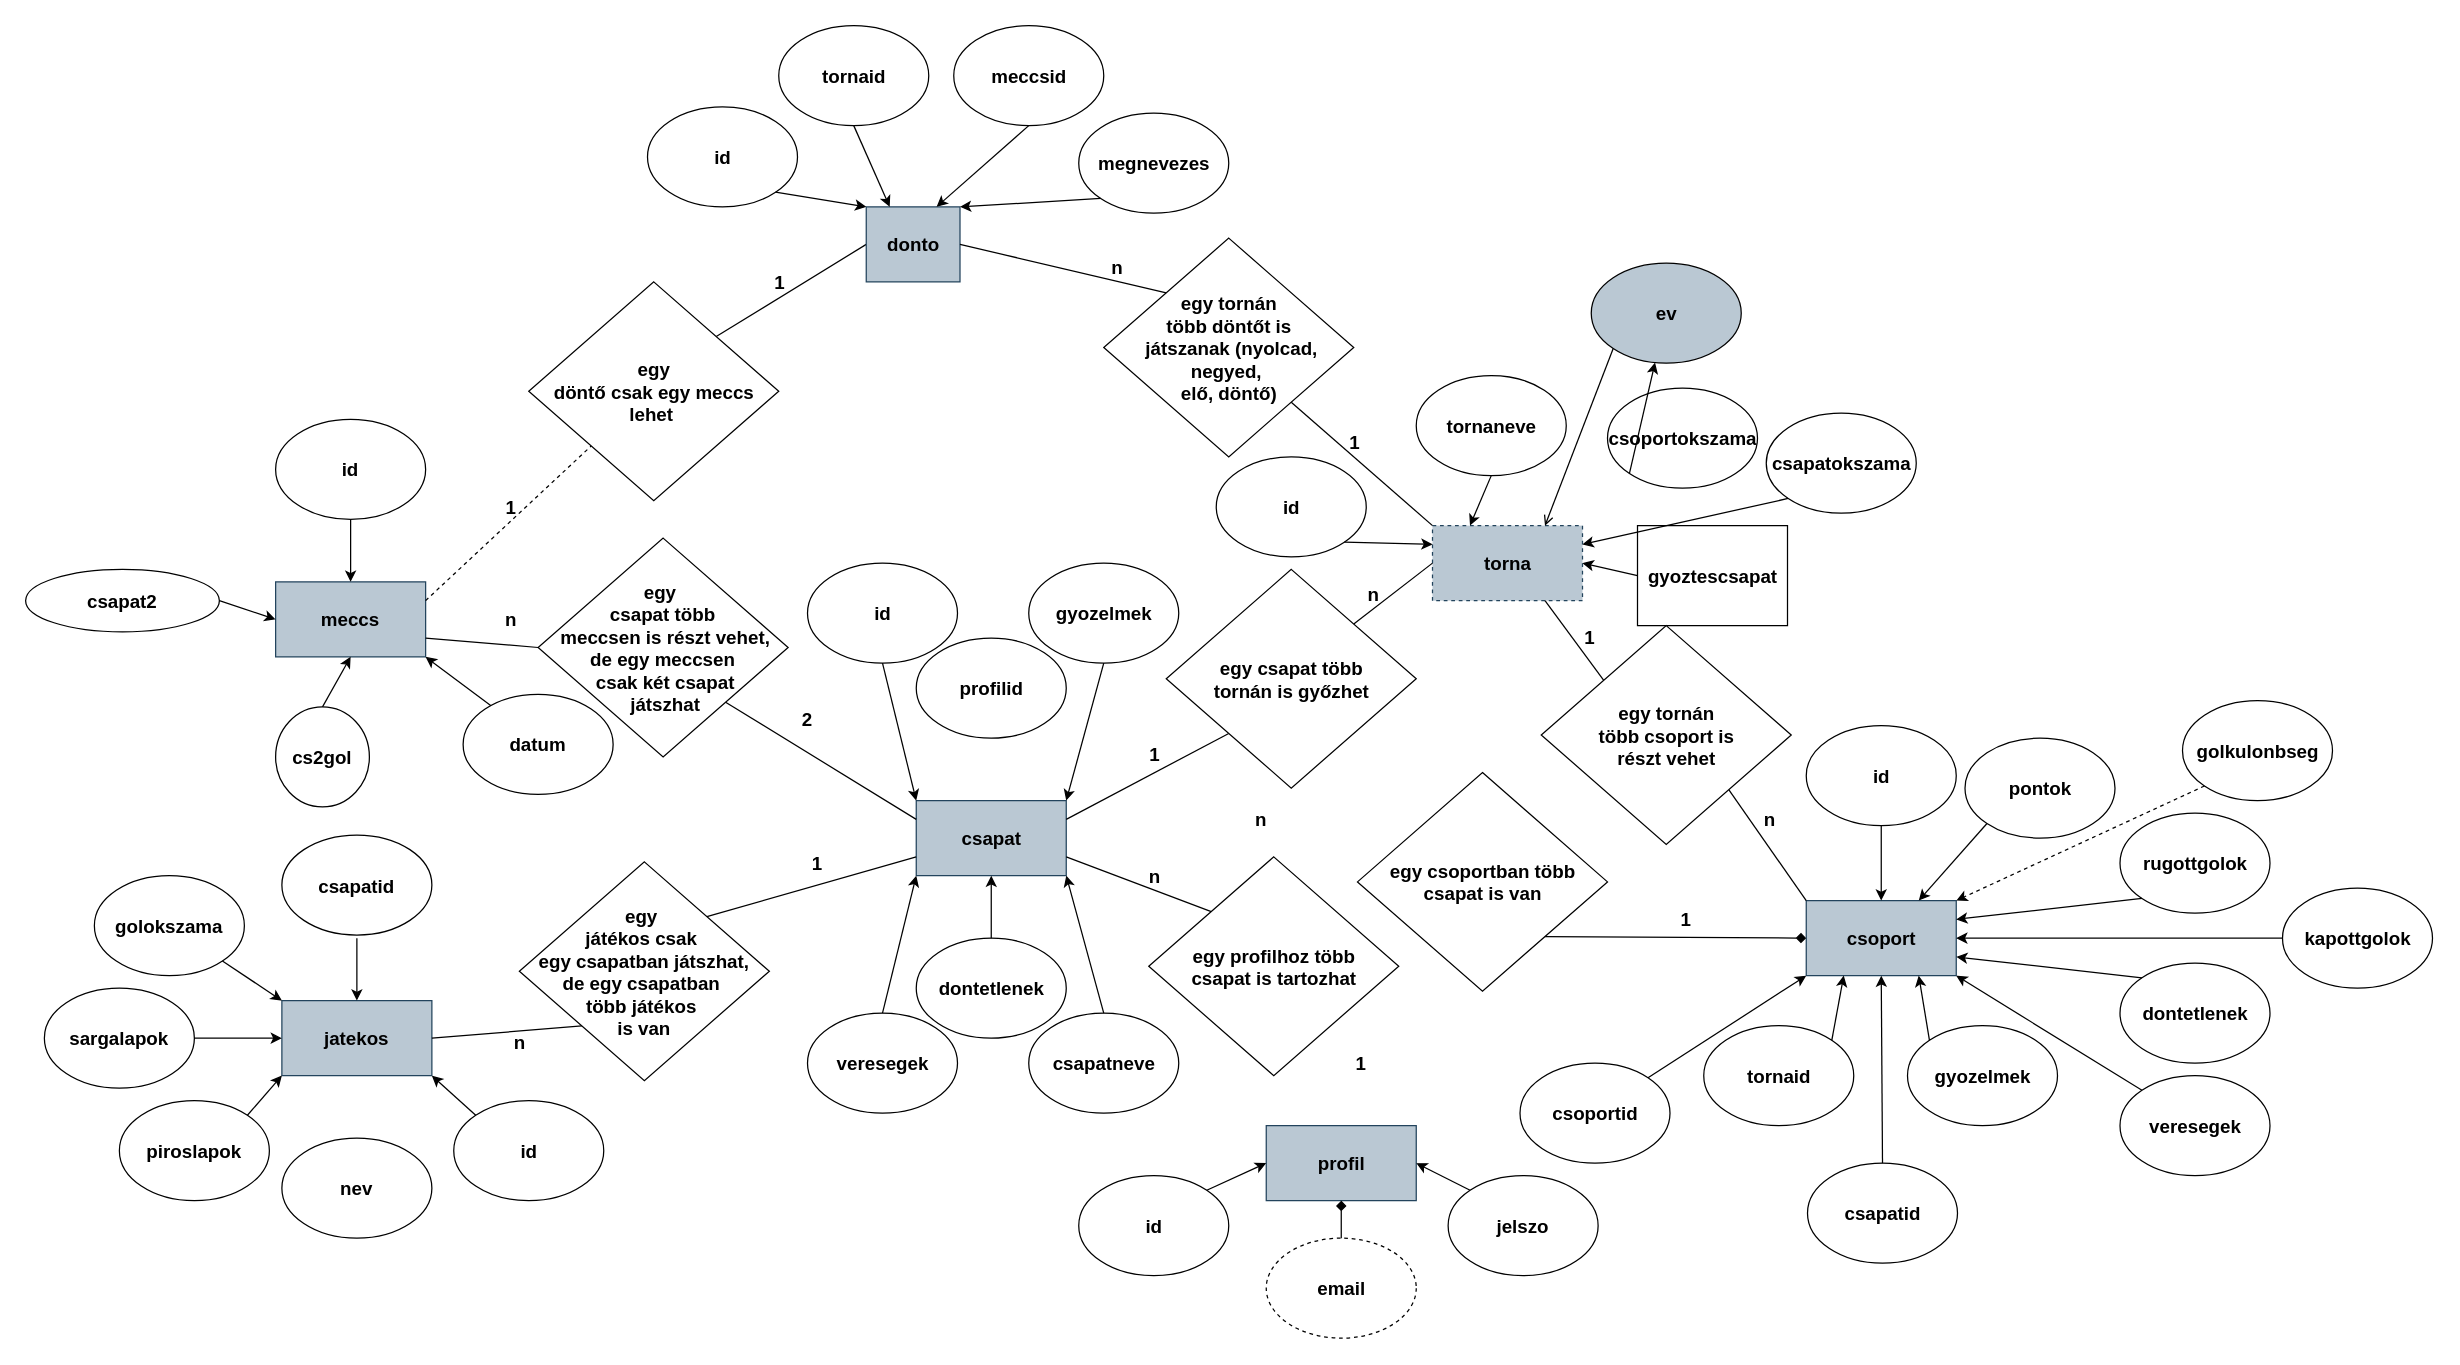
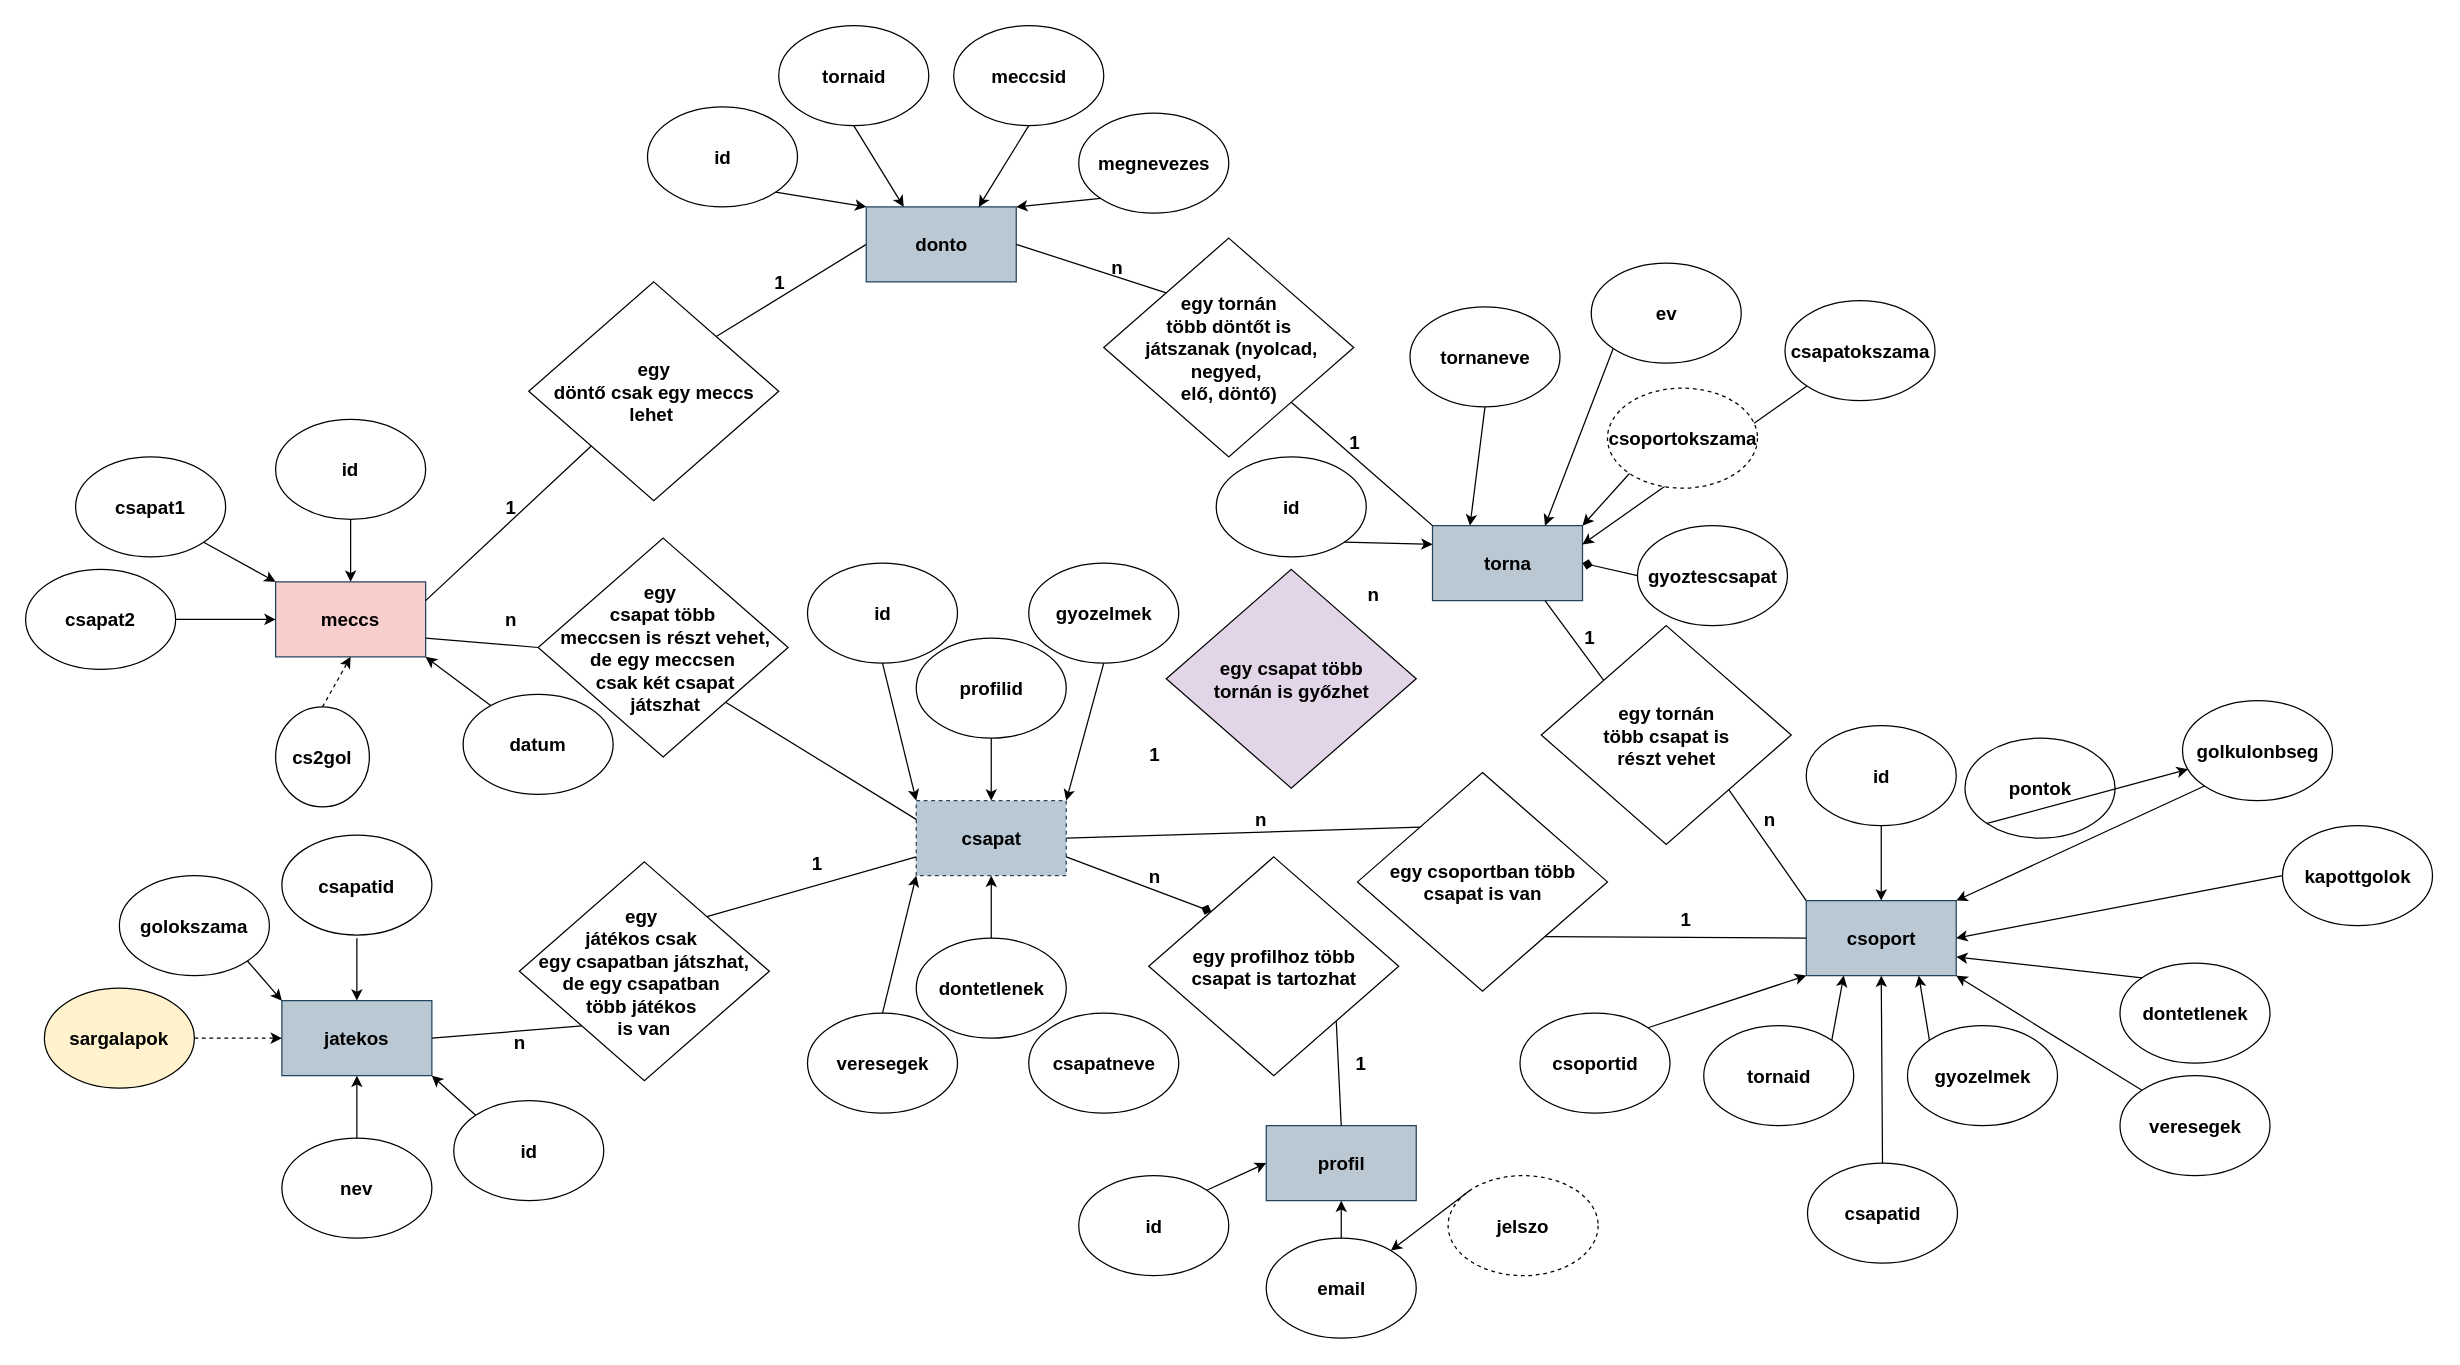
(913, 244) -> (941, 244)
(1666, 313) -> (1666, 313)
(1641, 422) -> (1609, 497)
(1491, 426) -> (1485, 357)
(1683, 438) -> (1683, 438)
(1841, 463) -> (1860, 351)
none -> (151, 507)
(1548, 518) -> (1549, 516)
(509, 523) -> (509, 523)
none -> (236, 560)
(1508, 563) -> (1508, 563)
(1592, 565) -> (1593, 565)
(1713, 576) -> (1713, 576)
(1393, 594) -> none
(123, 601) -> (101, 619)
(351, 619) -> (351, 619)
(1291, 679) -> (1291, 679)
(334, 686) -> (334, 686)
(807, 719) -> none
(1667, 736) -> (1667, 736)
none -> (991, 765)
(1147, 777) -> none
none -> (1243, 833)
(991, 838) -> (991, 838)
(2084, 842) -> (2084, 842)
(1956, 859) -> (2084, 797)
(2195, 863) -> none
(2053, 908) -> none
(1205, 909) -> (1201, 908)
(169, 926) -> (194, 926)
(1796, 938) -> (1800, 938)
(2358, 938) -> (2358, 876)
(1086, 948) -> none
(119, 1038) -> (119, 1038)
(233, 1038) -> (233, 1038)
none -> (1339, 1073)
(262, 1098) -> none
none -> (357, 1111)
(1595, 1113) -> (1595, 1063)
(194, 1151) -> none
(1447, 1178) -> (1429, 1221)
(1341, 1211) -> (1341, 1211)
(1523, 1226) -> (1523, 1226)
(1341, 1288) -> (1341, 1288)
